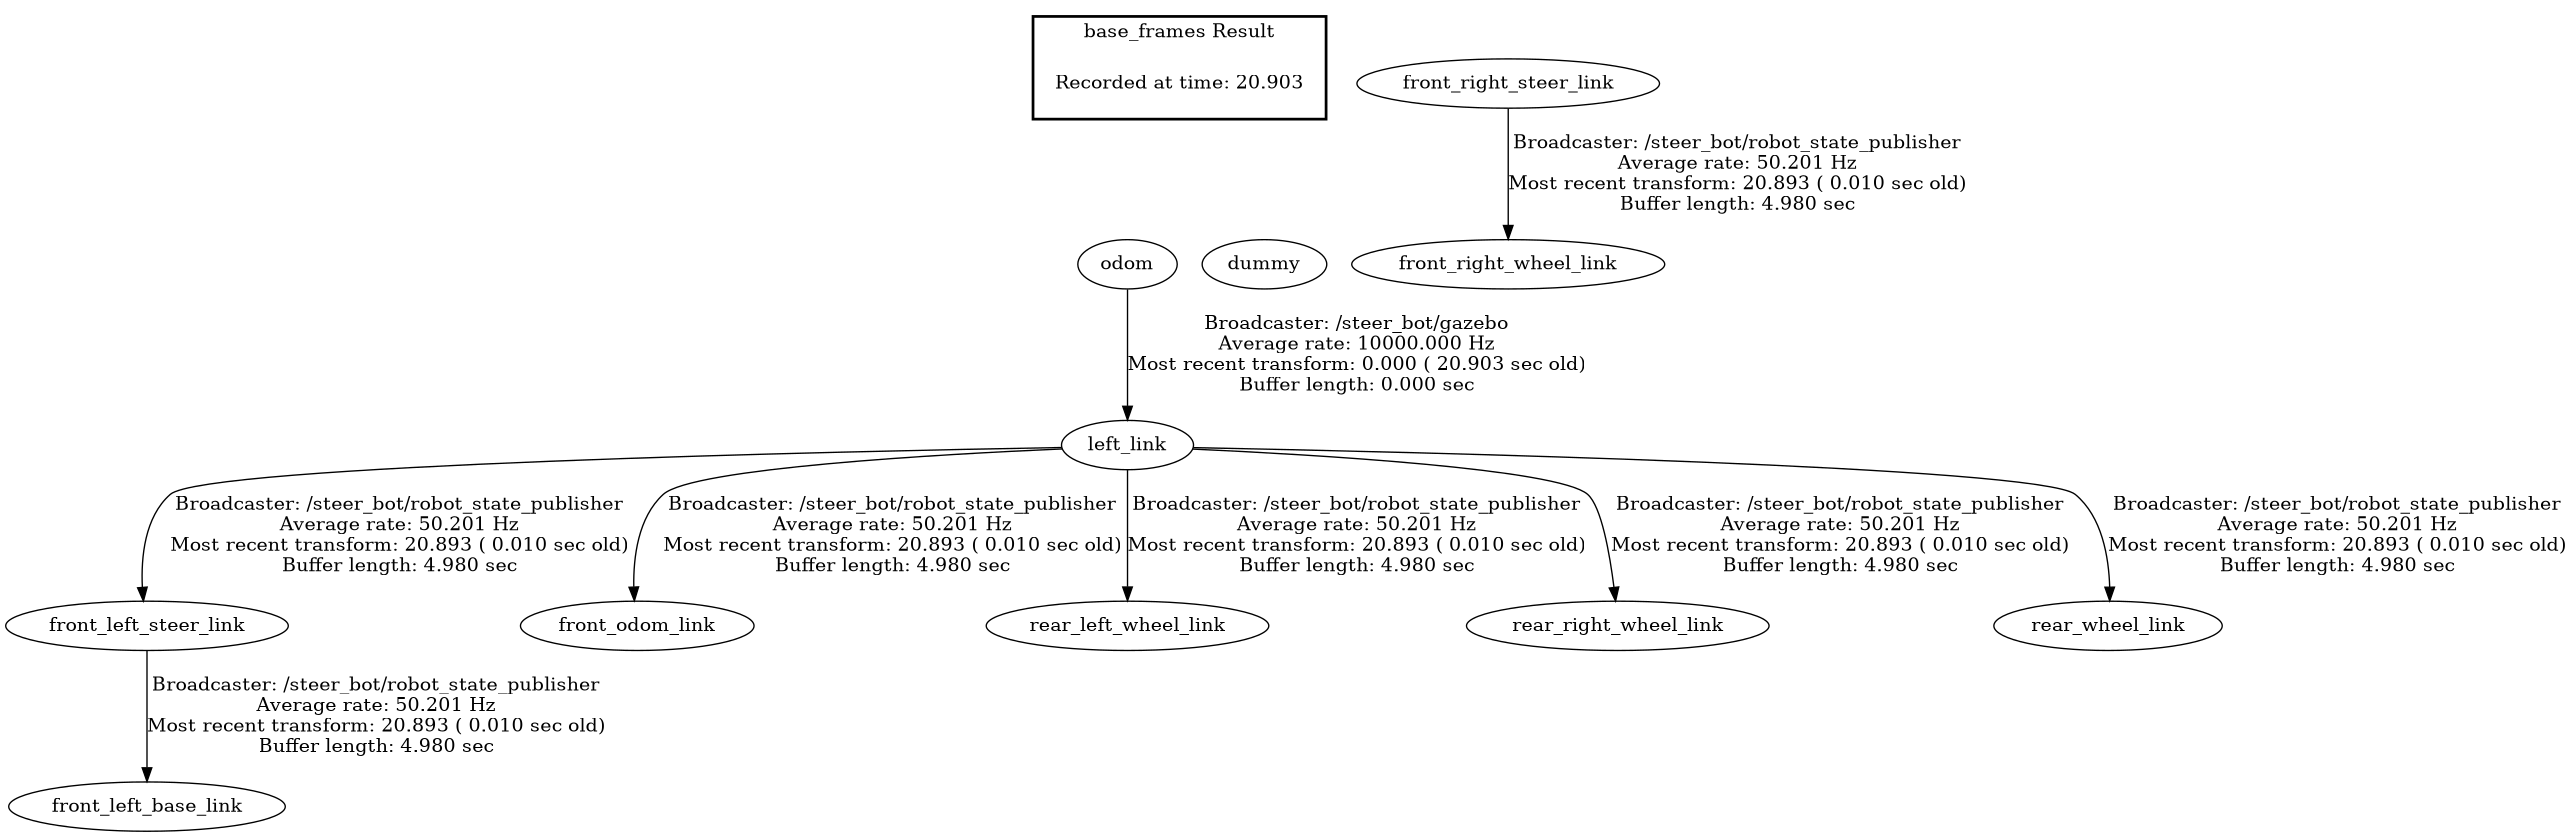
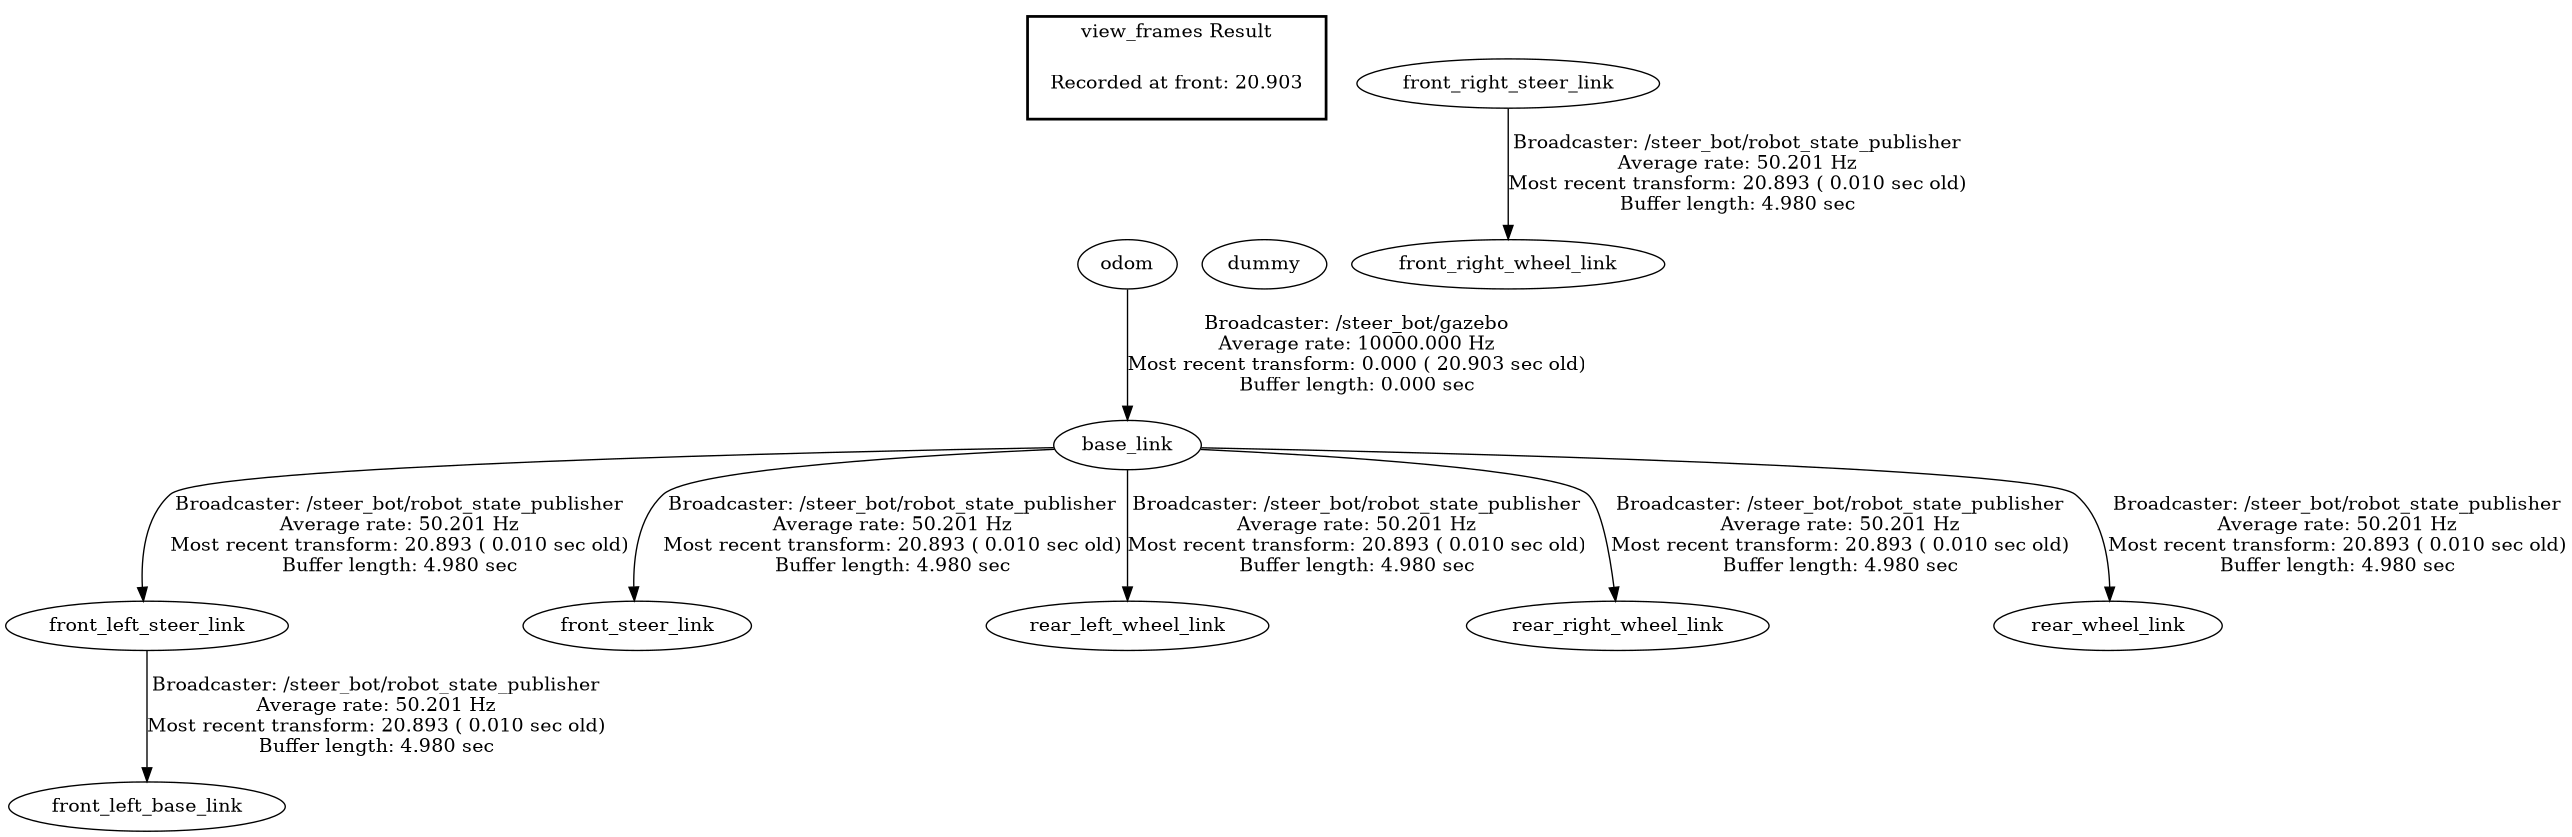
(1180, 32) -> (1177, 32)
(1180, 84) -> (1177, 84)
(1128, 445) -> (1128, 445)
(637, 626) -> (637, 626)
